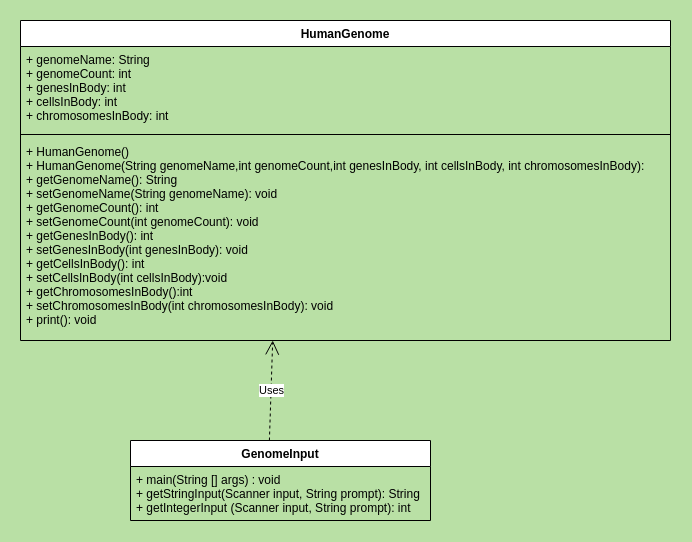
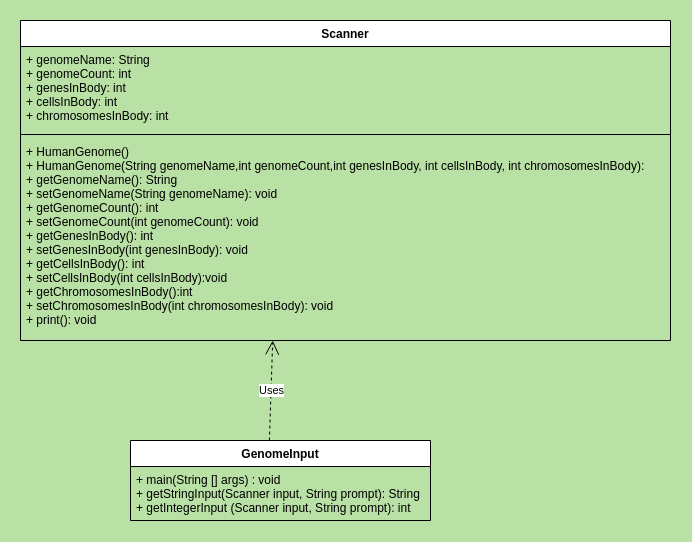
(345, 34) -> (345, 34)
